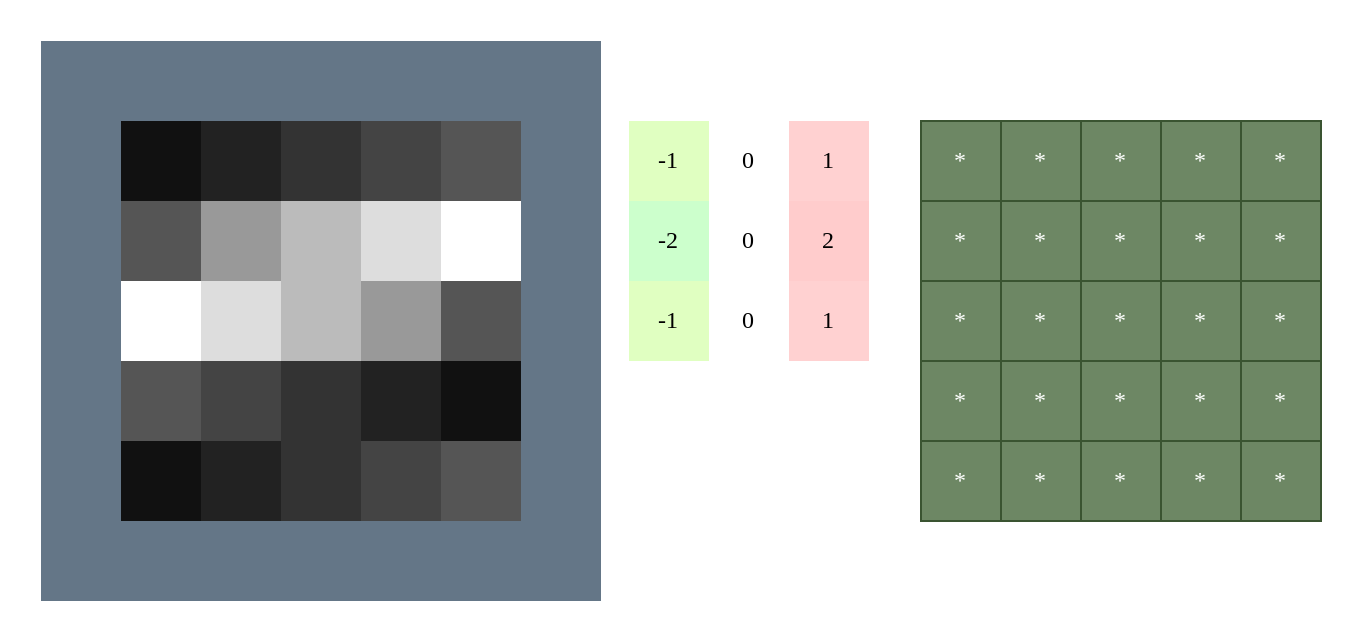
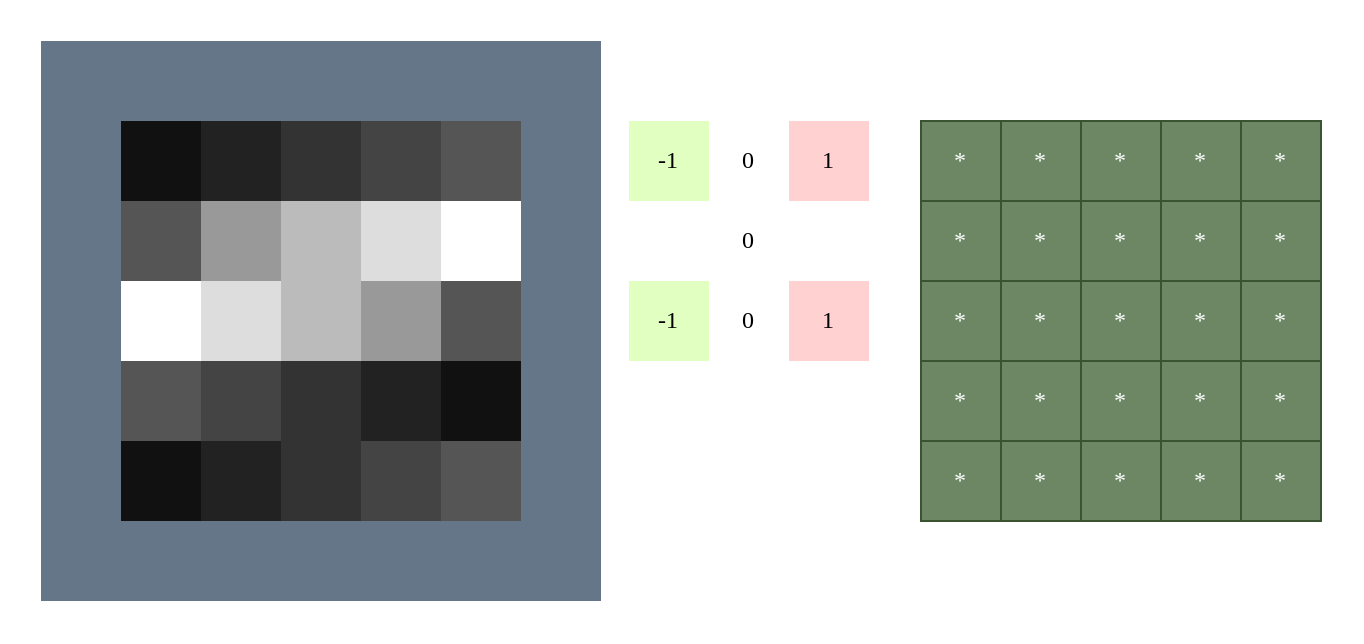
(669, 241) -> none
(829, 241) -> none
